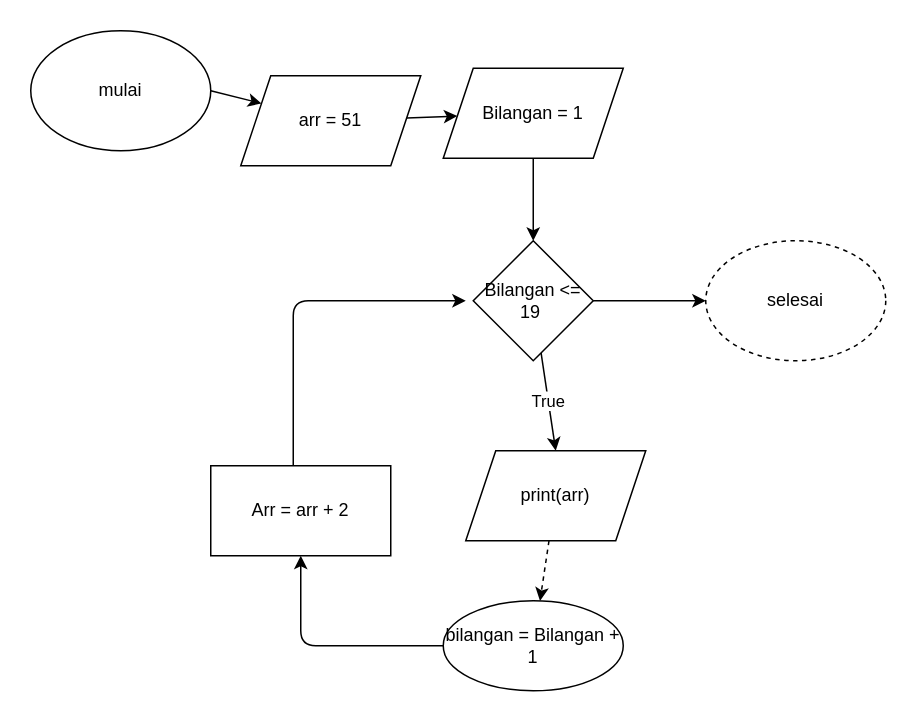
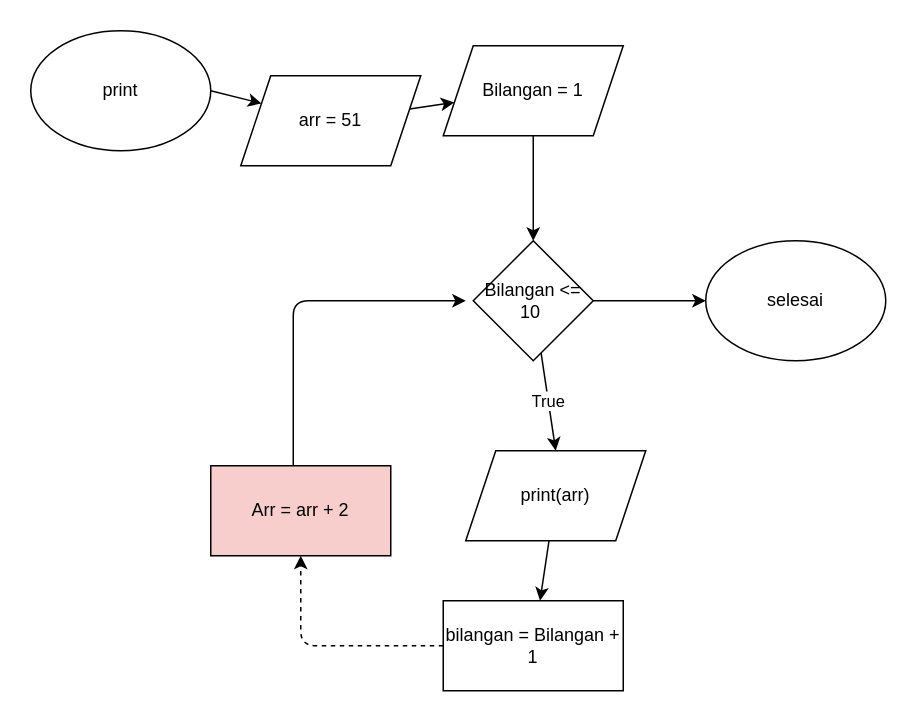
(121, 91) -> (121, 91)
(533, 113) -> (533, 91)
(533, 301) -> (533, 301)
(796, 301) -> (796, 301)
(301, 511) -> (301, 511)
(545, 565) -> (545, 565)
(336, 646) -> (336, 646)
(533, 646) -> (533, 646)
